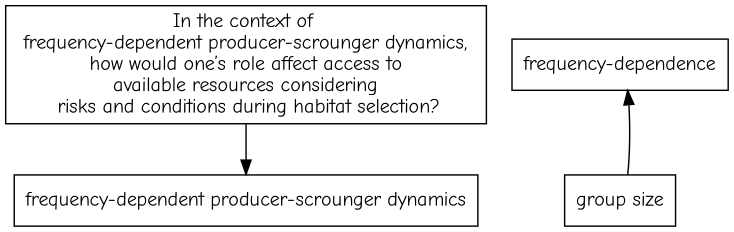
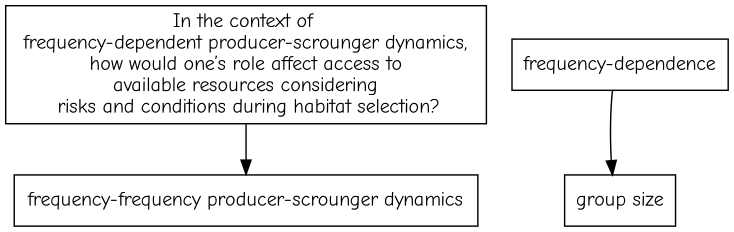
(630, 140) -> (611, 125)
(246, 201) -> (246, 201)
